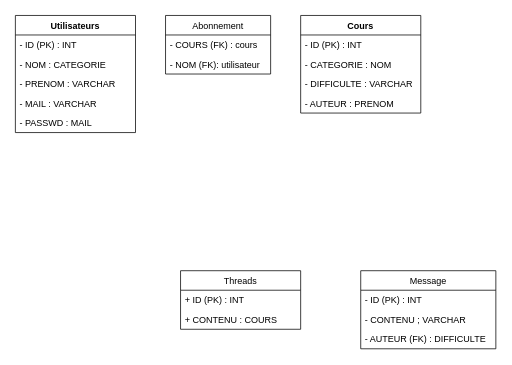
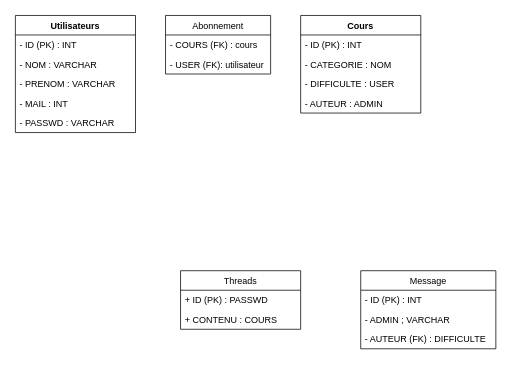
(58, 65) -> (53, 65)
(219, 65) -> (222, 65)
(355, 84) -> (348, 84)
(55, 104) -> (45, 104)
(343, 104) -> (340, 104)
(53, 123) -> (60, 123)
(216, 300) -> (224, 300)
(408, 320) -> (403, 320)
